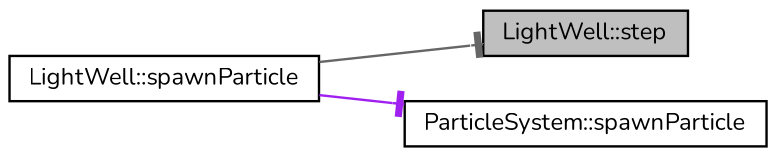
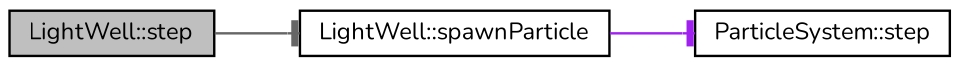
(395, 54) -> (251, 33)
(586, 124) -> (822, 33)
